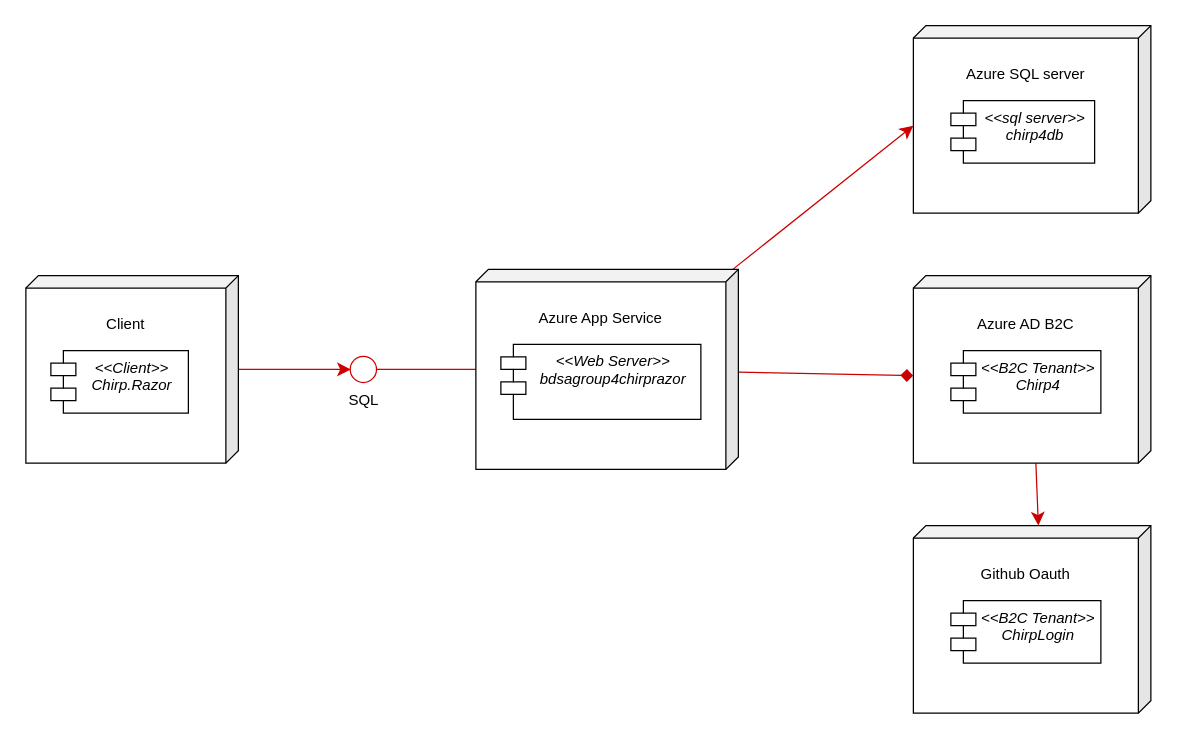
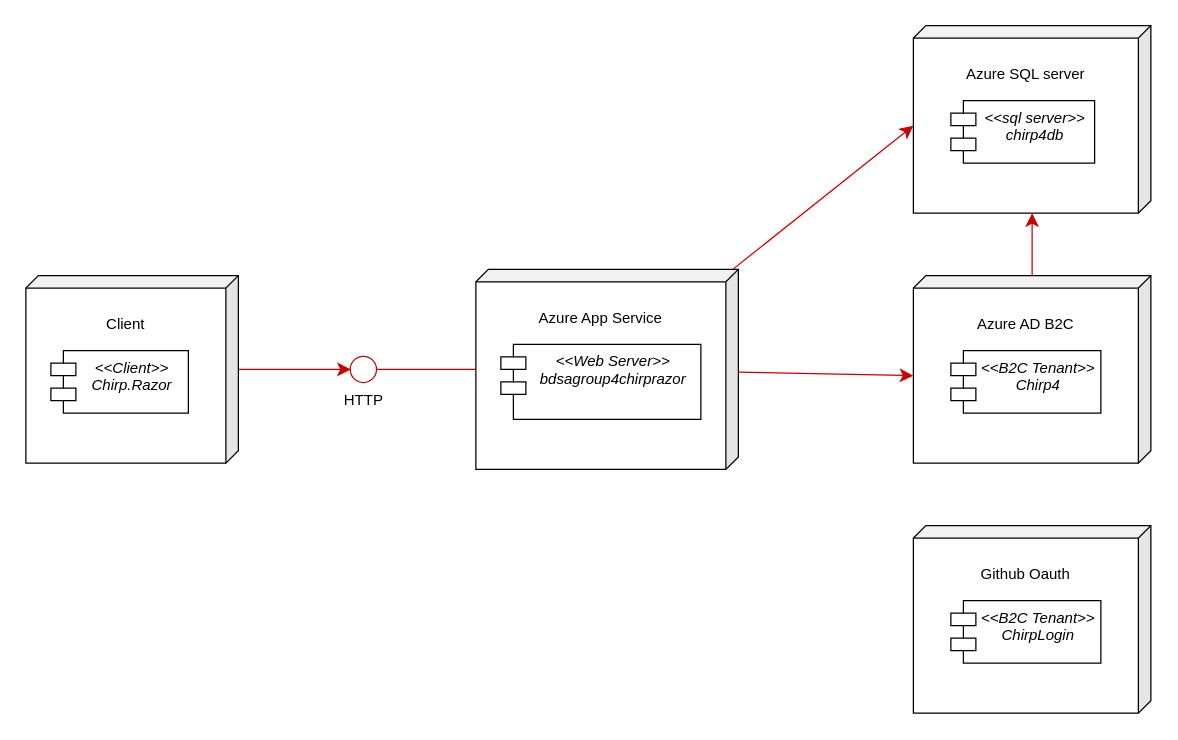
(900, 375) -> (901, 375)
(364, 401) -> (364, 401)
(1037, 489) -> (1032, 249)
